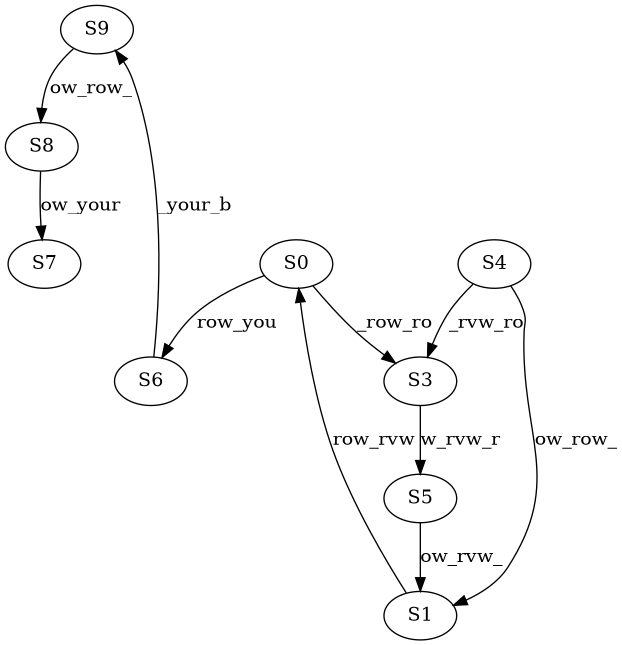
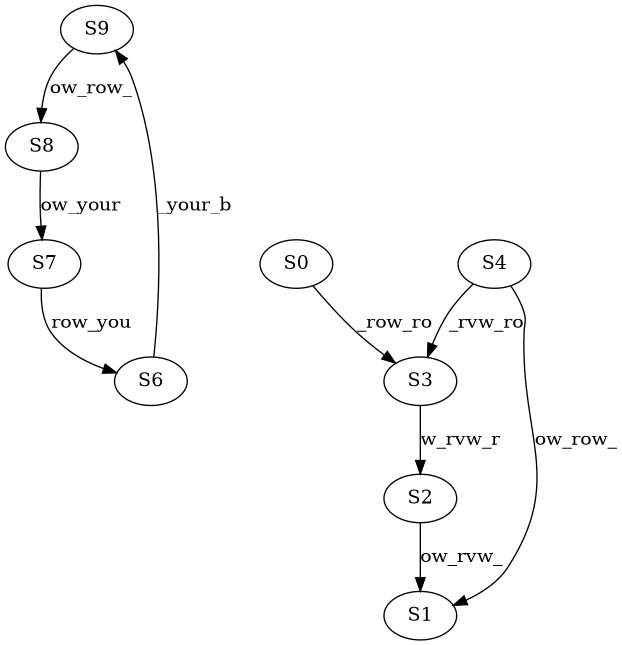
(210, 302) -> (57, 340)
(335, 455) -> none
(420, 498) -> (420, 498)
